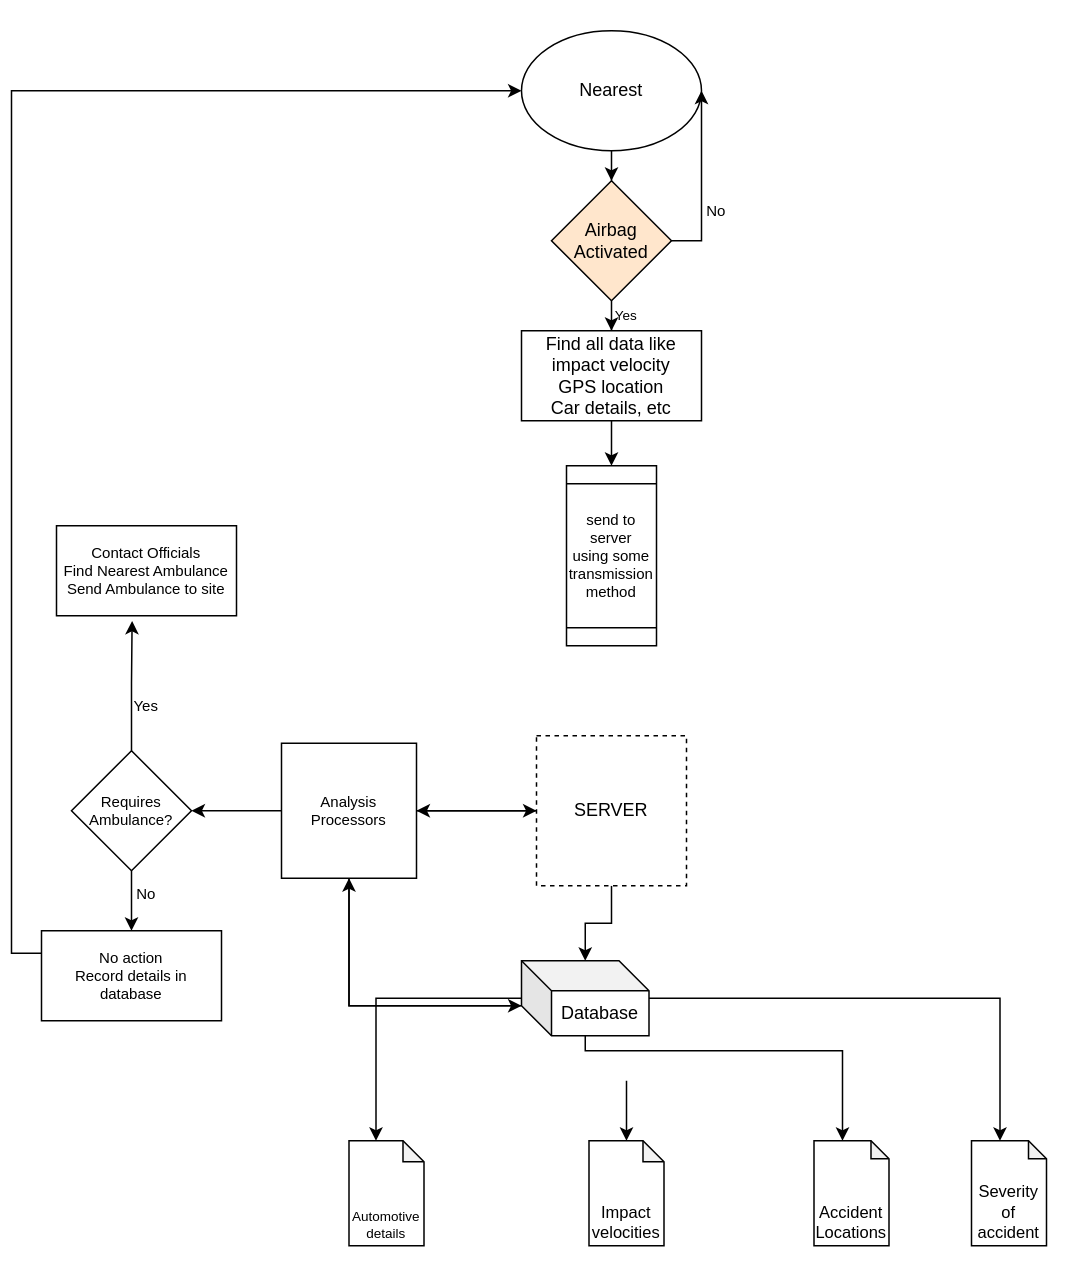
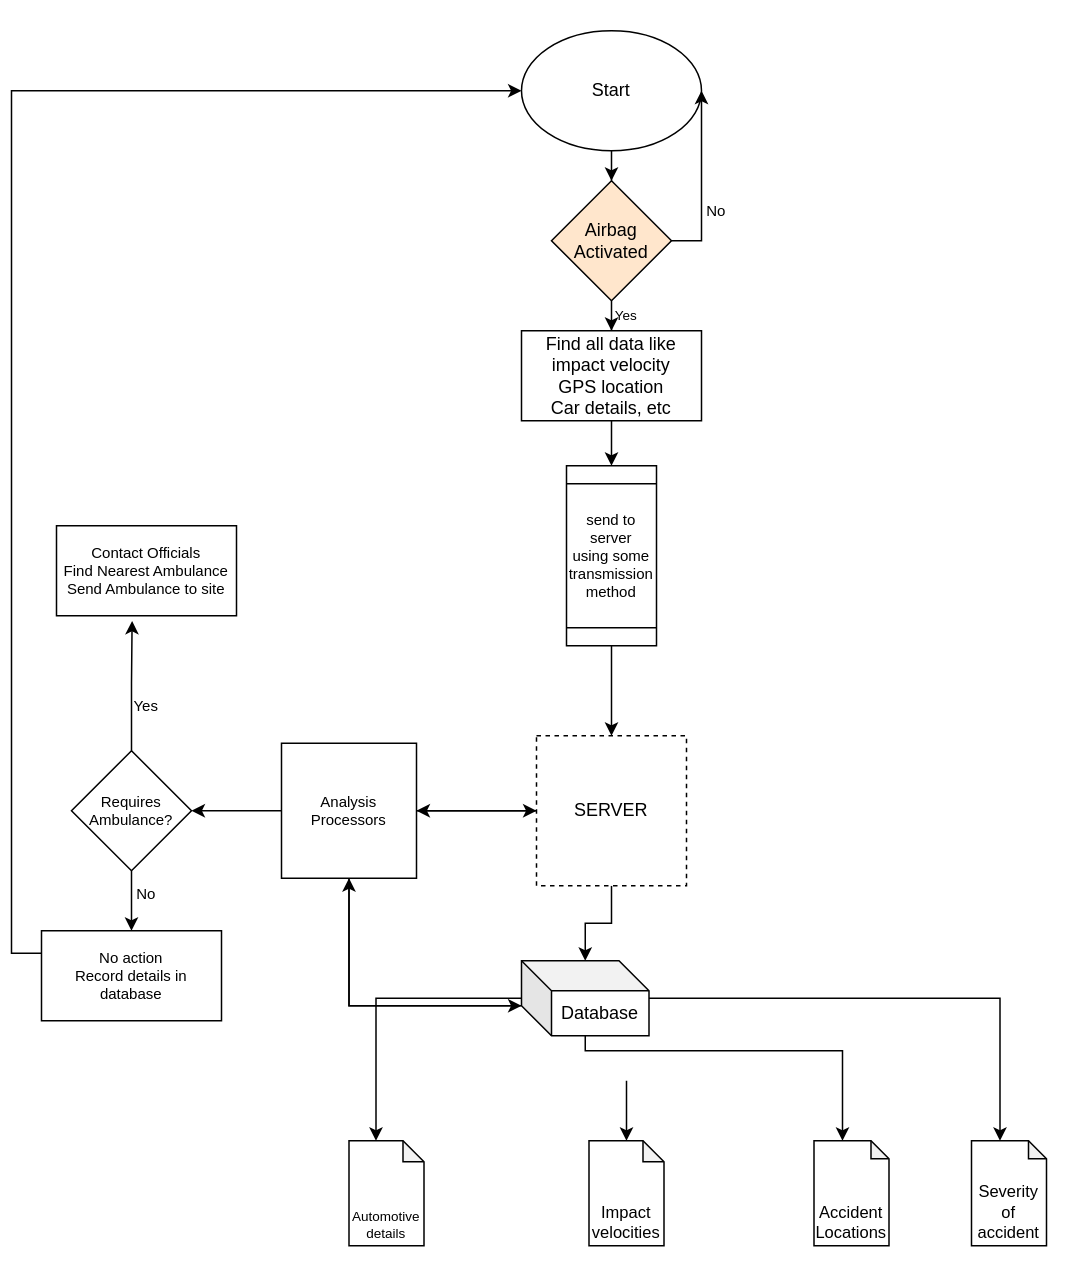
(611, 91) -> (611, 91)
none -> (611, 686)
